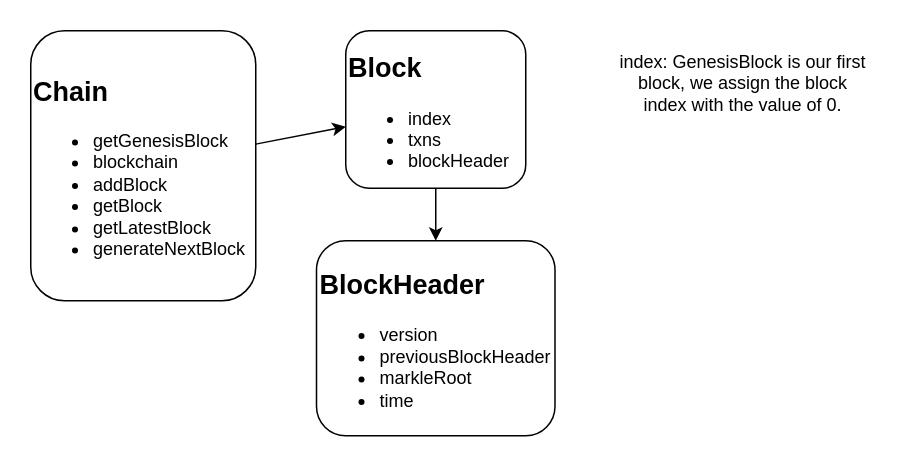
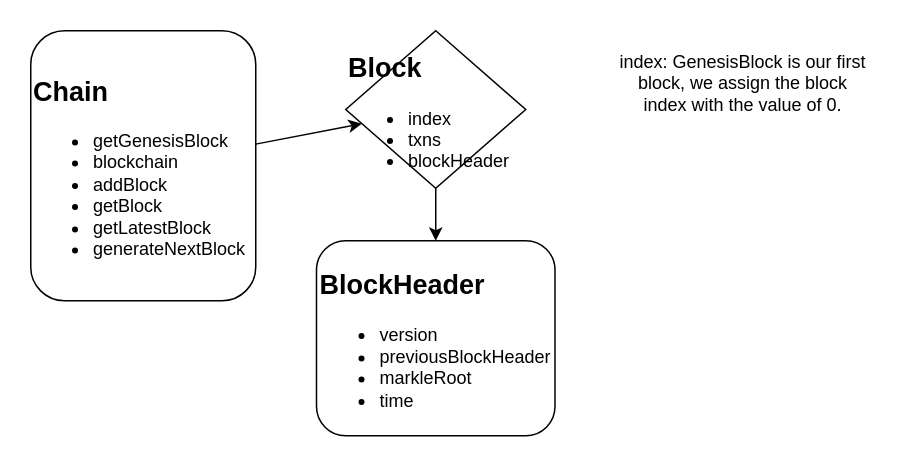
(436, 110) -> (436, 110)
